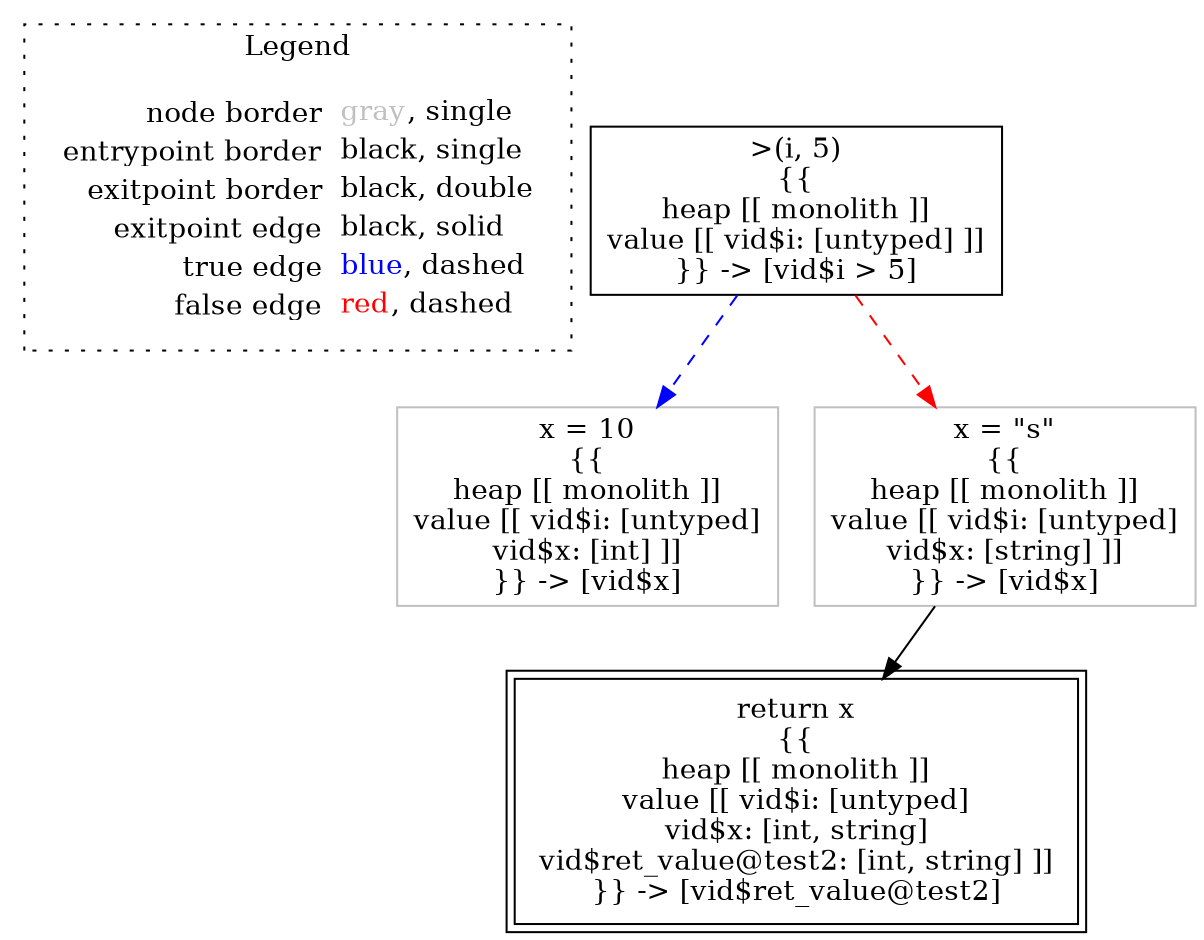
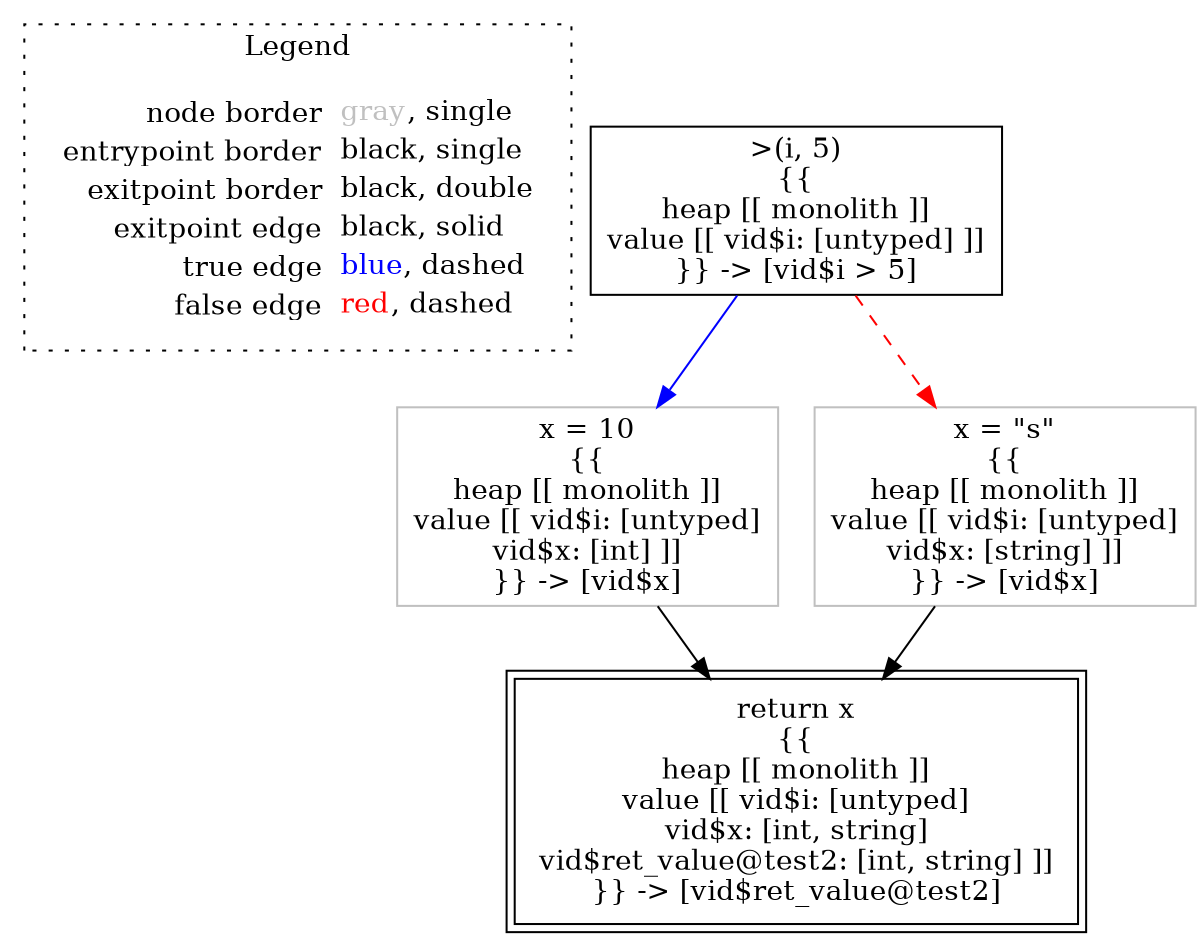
(703, 343) -> (703, 343)
none -> (678, 634)
